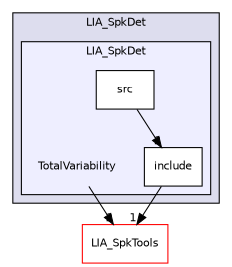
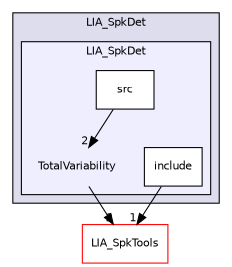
(146, 124) -> (104, 124)
